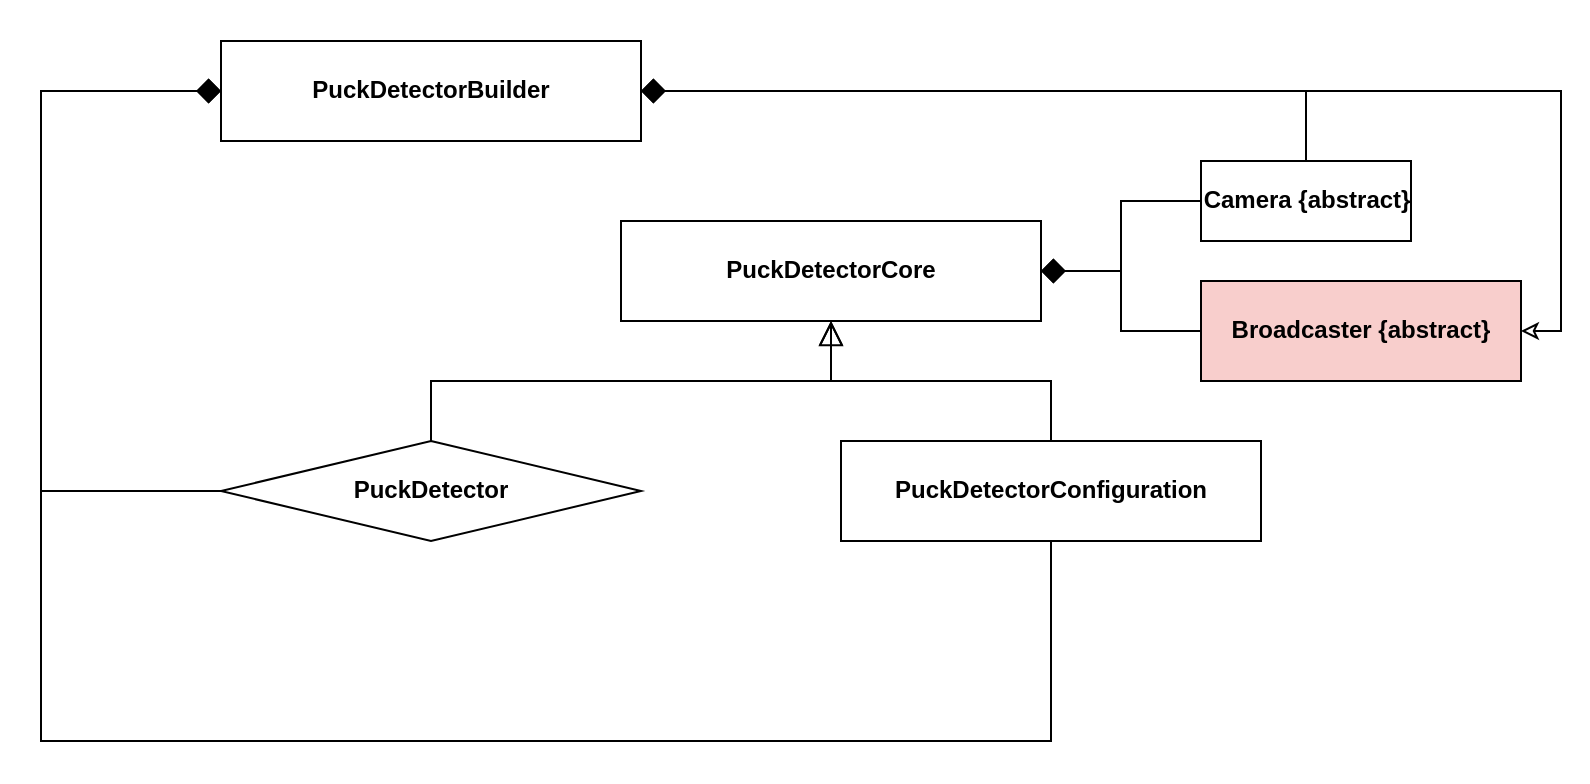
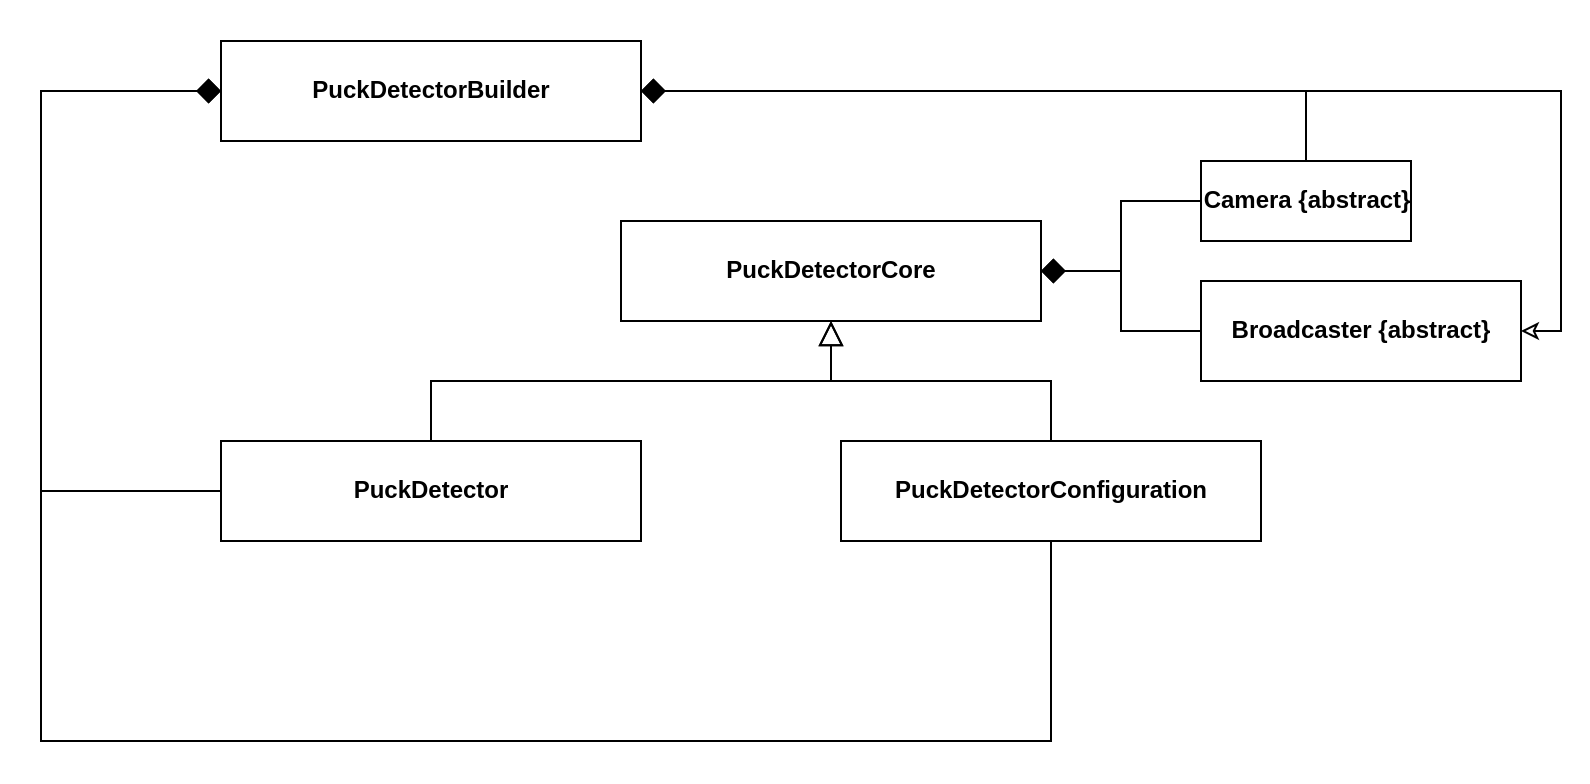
(1361, 331) -> (1361, 331)
(831, 335) -> (431, 440)
(431, 491) -> (431, 491)
